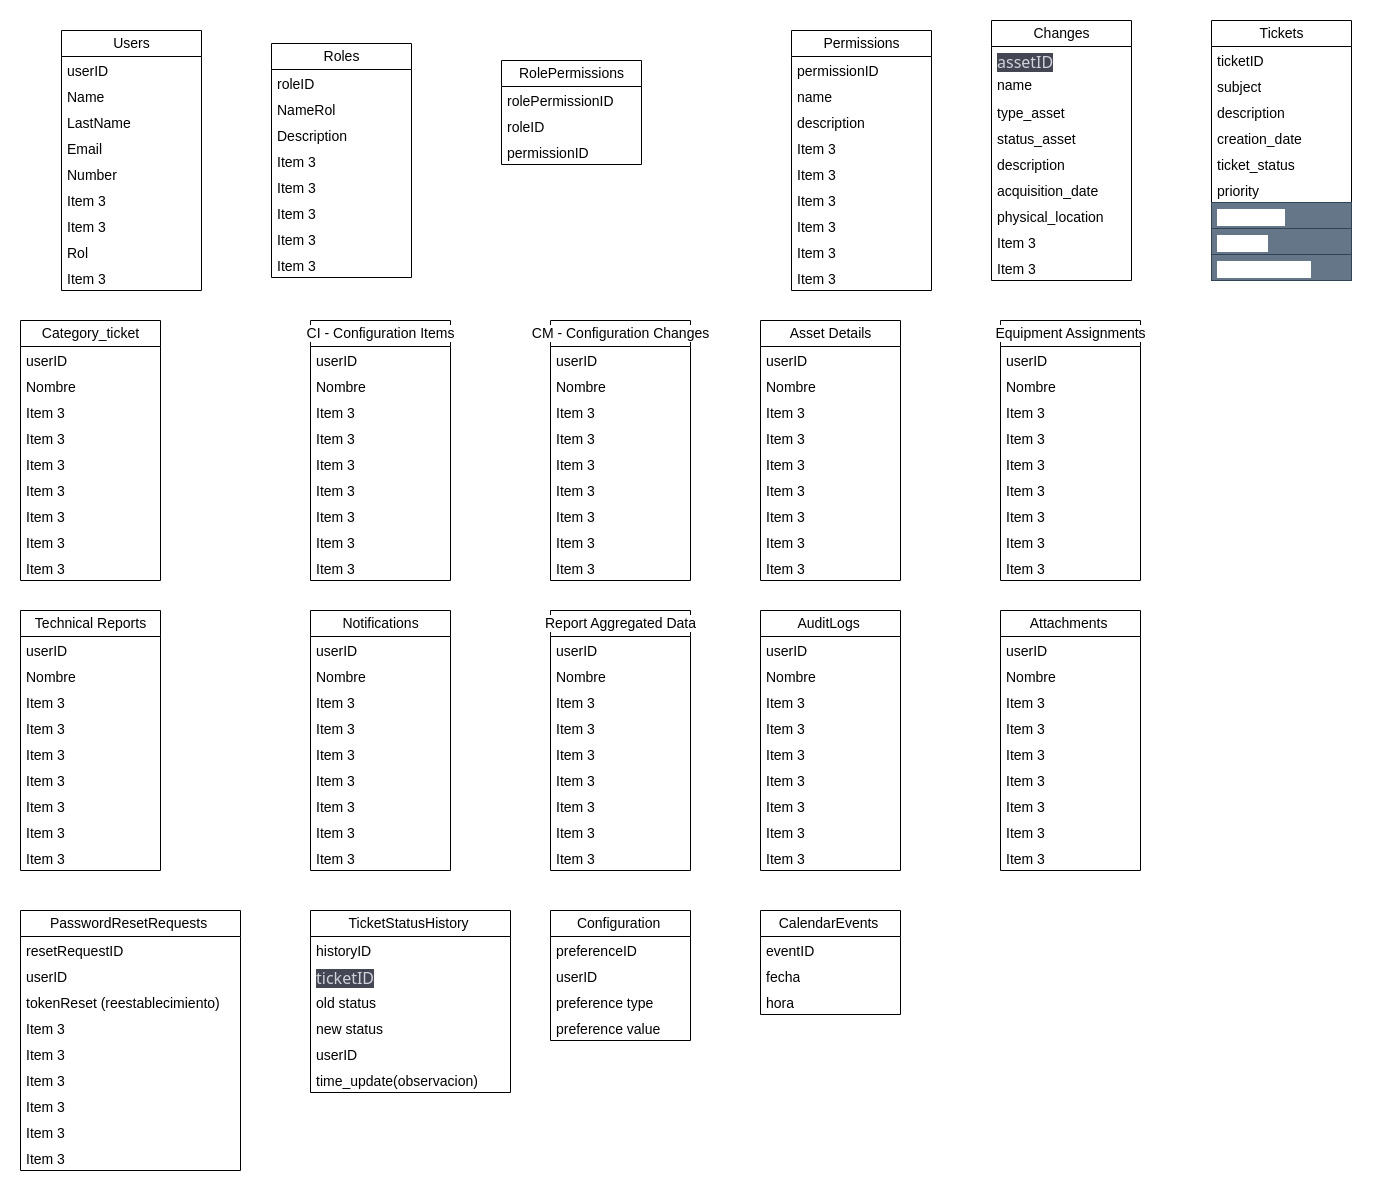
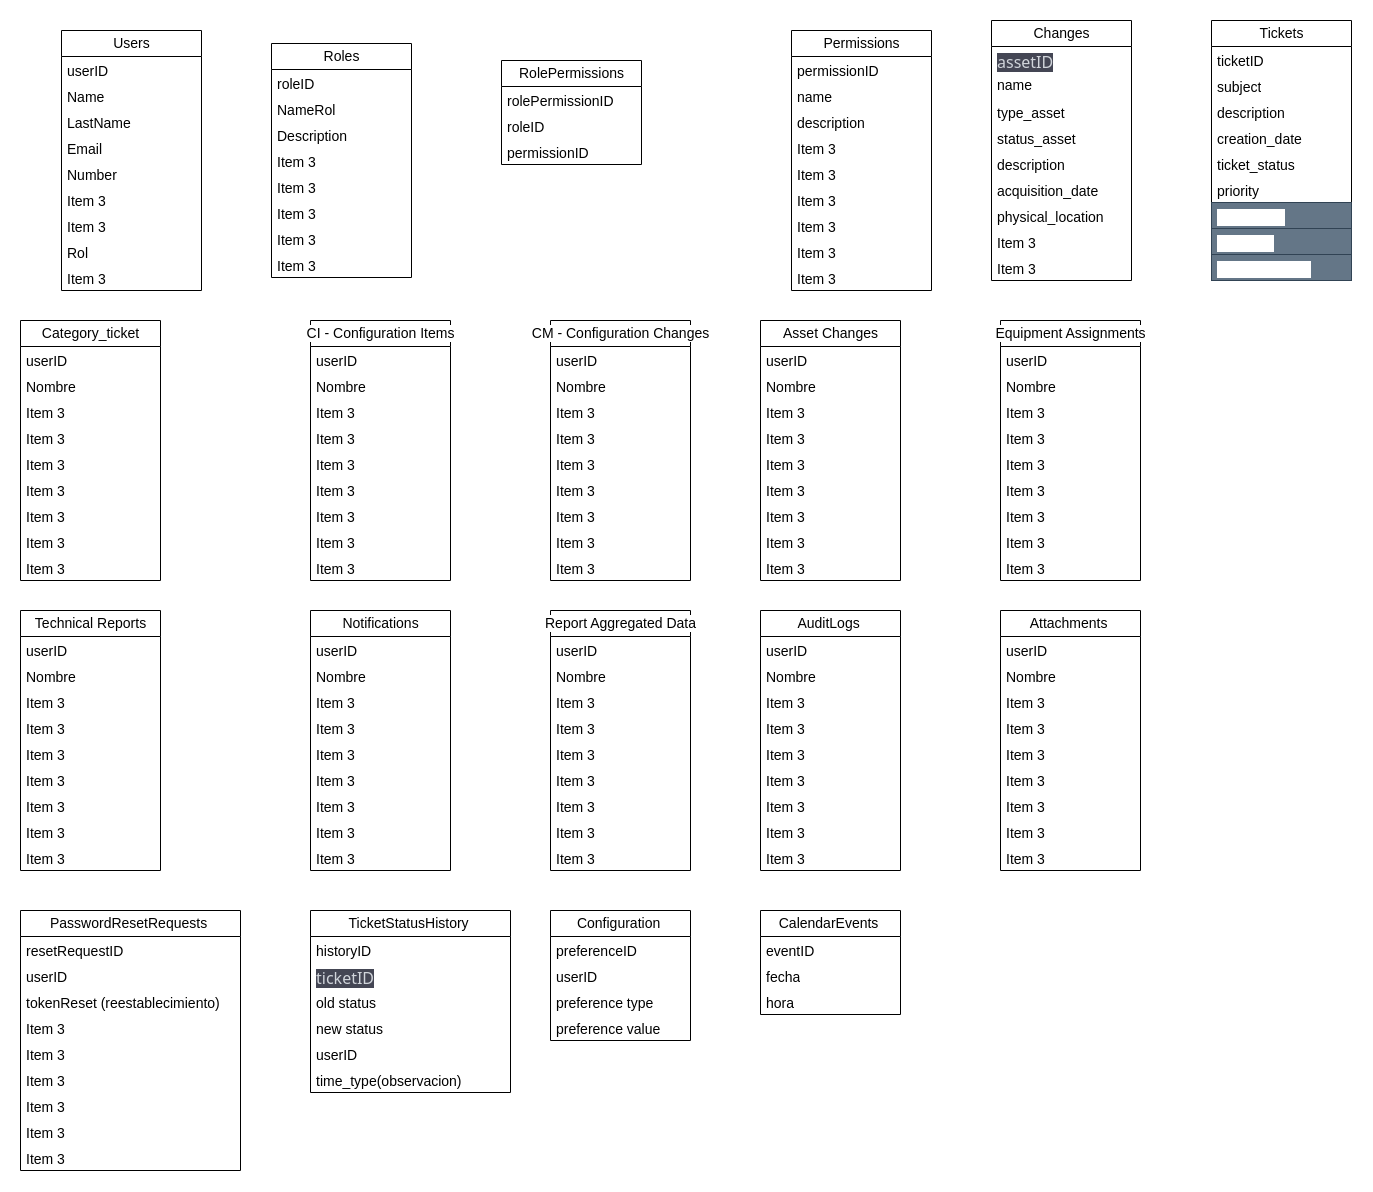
(1247, 244) -> (1251, 244)
(831, 334) -> (831, 334)
(407, 1082) -> (399, 1082)
